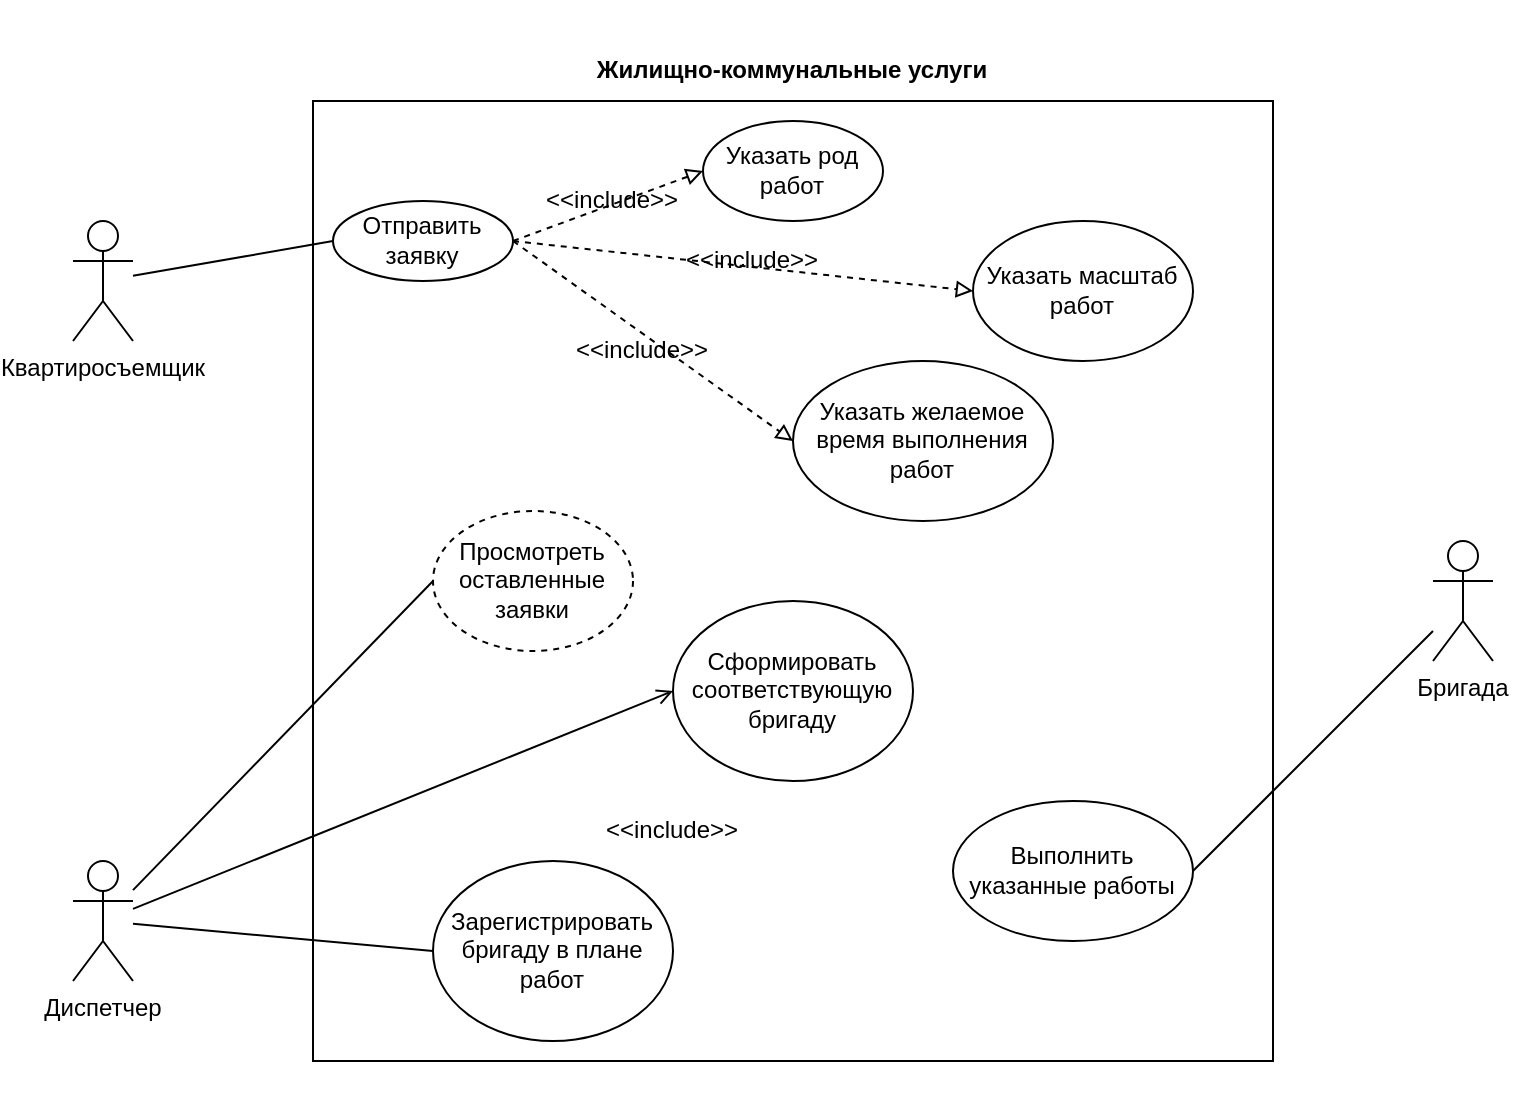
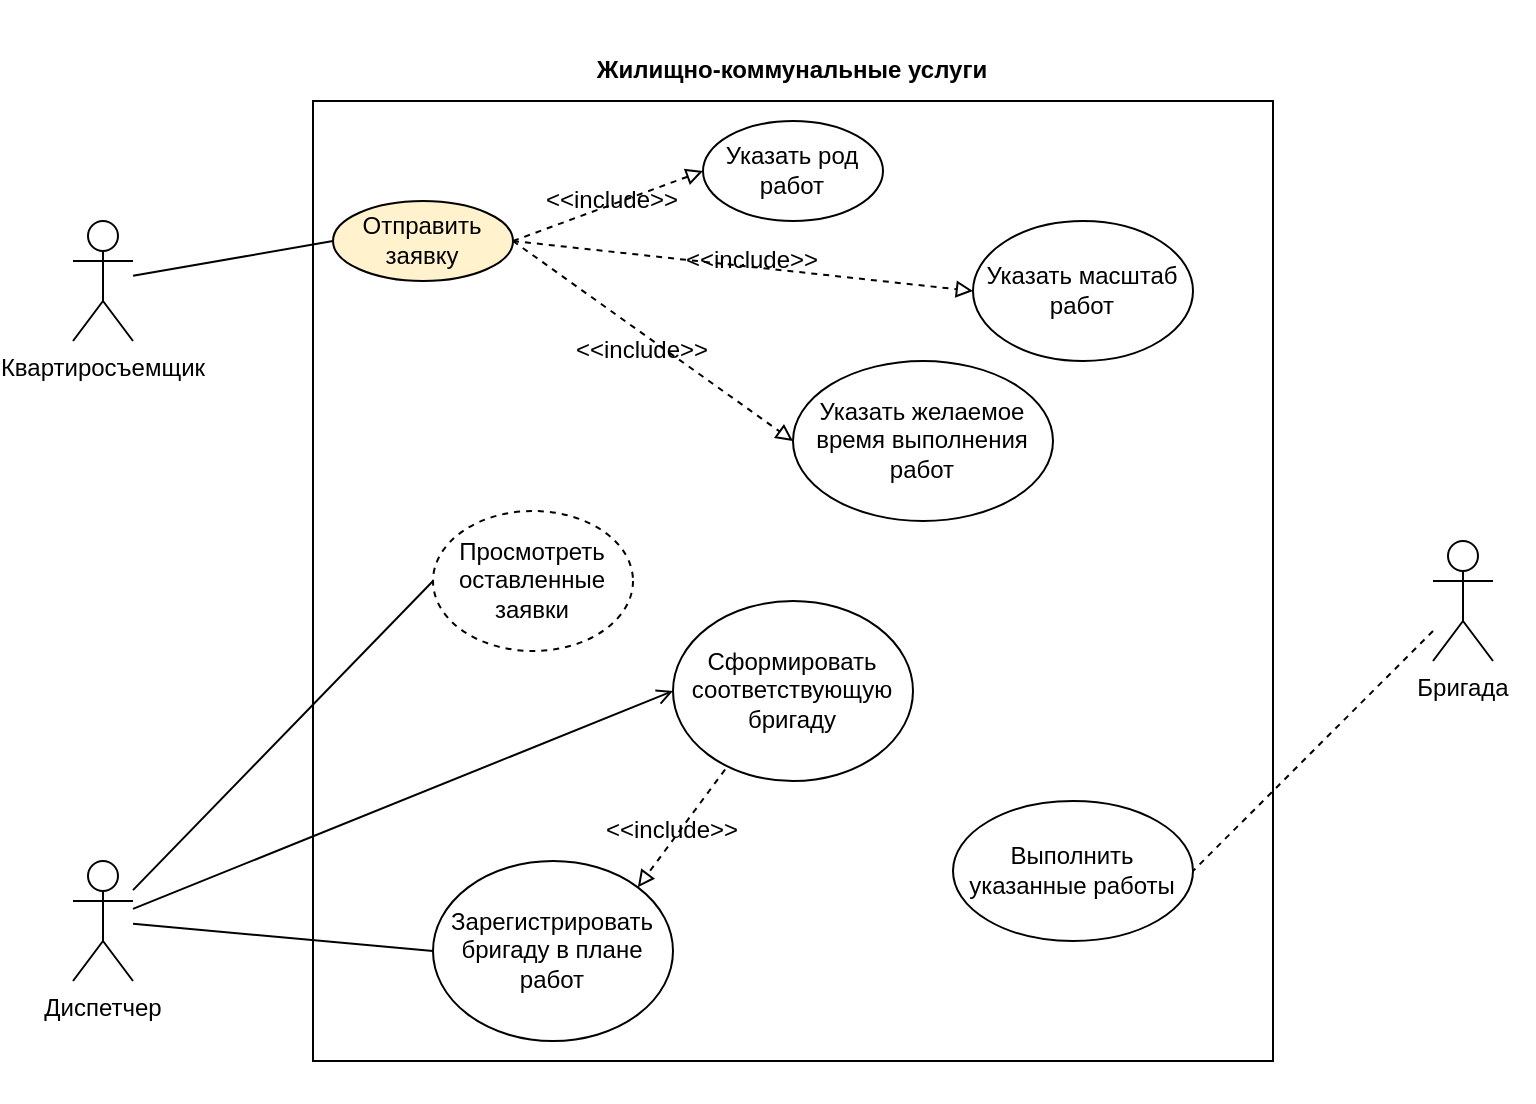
(423, 241) -> (423, 241)
(1313, 751) -> (1313, 751)
none -> (686, 822)
